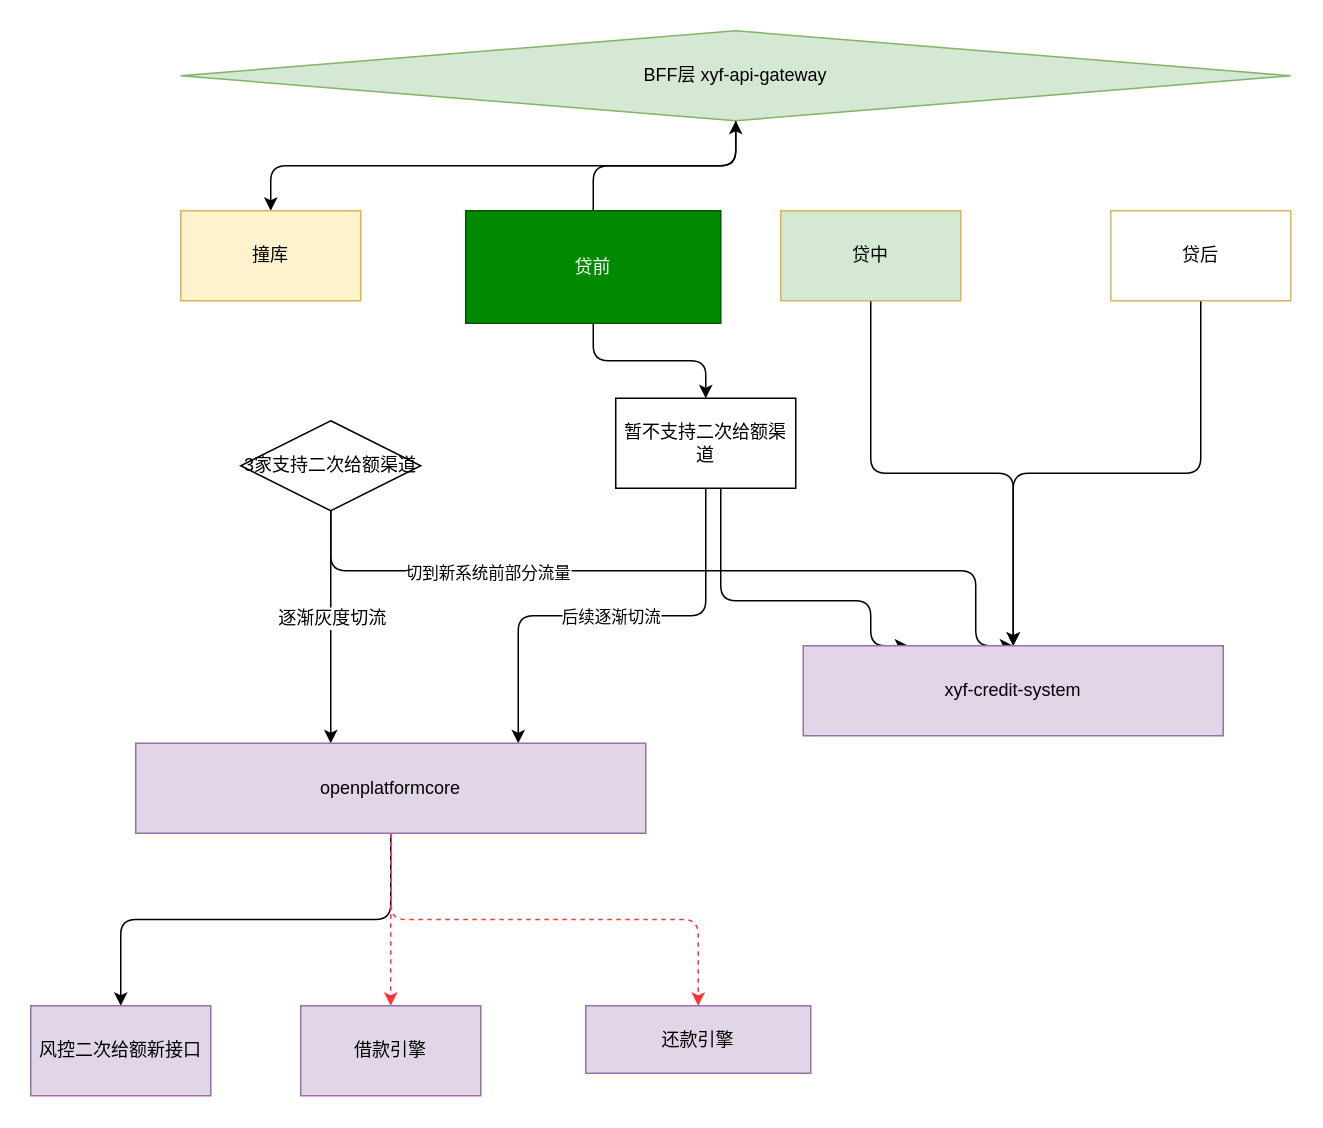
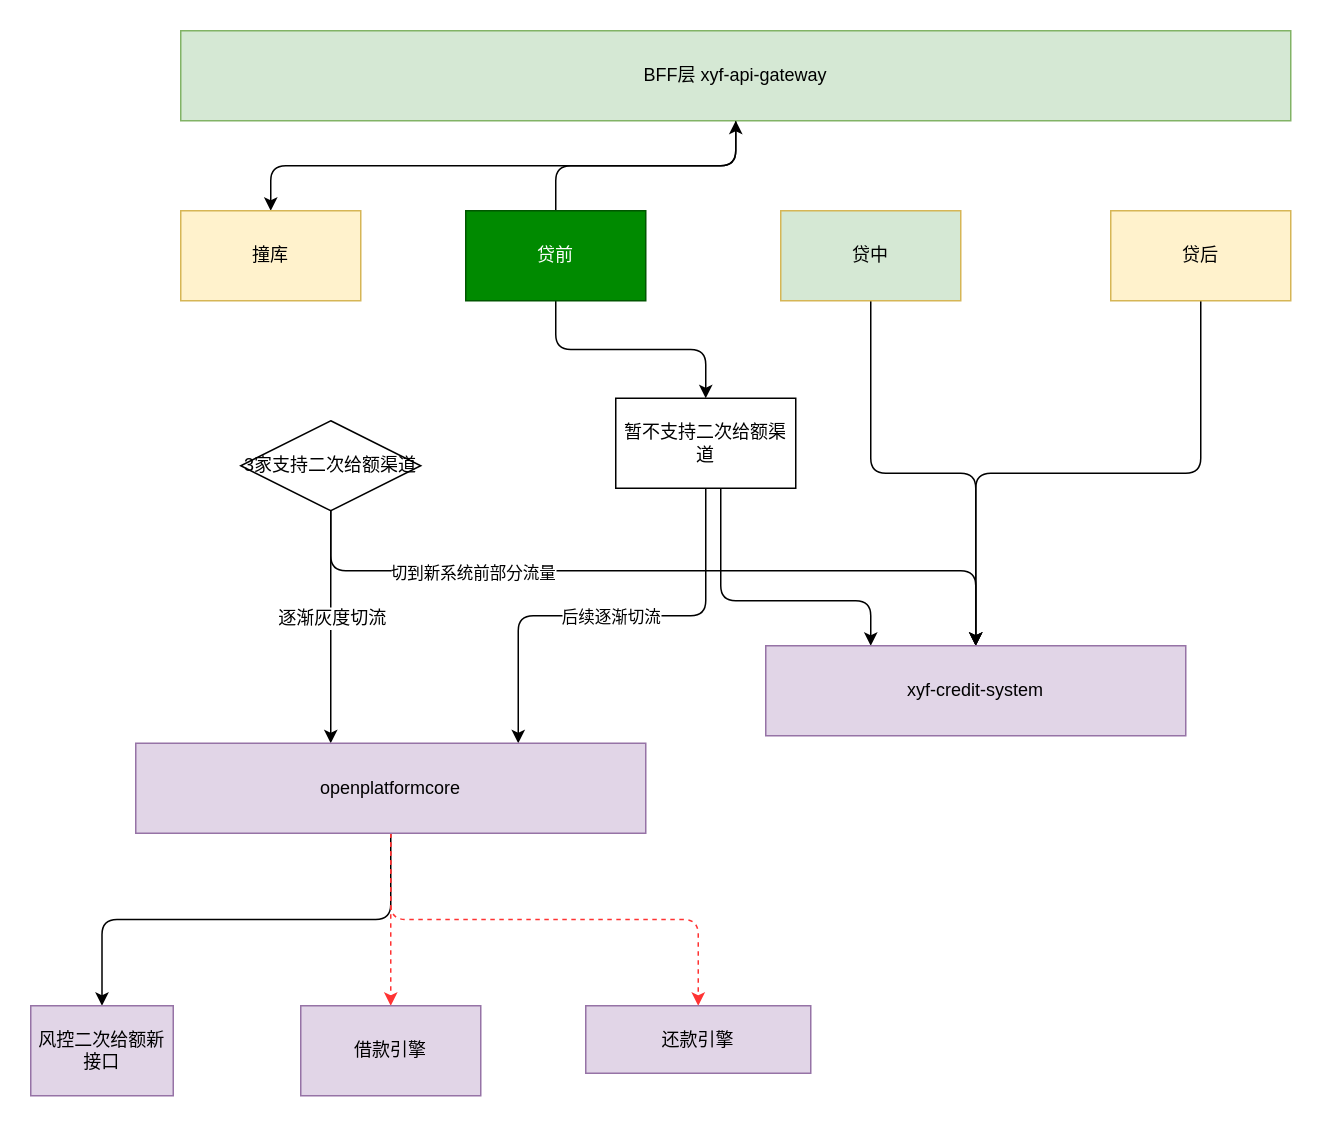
(736, 76) -> (736, 76)
(1201, 256) -> (1201, 256)
(593, 267) -> (556, 256)
(1013, 691) -> (976, 691)
(121, 1051) -> (102, 1051)
